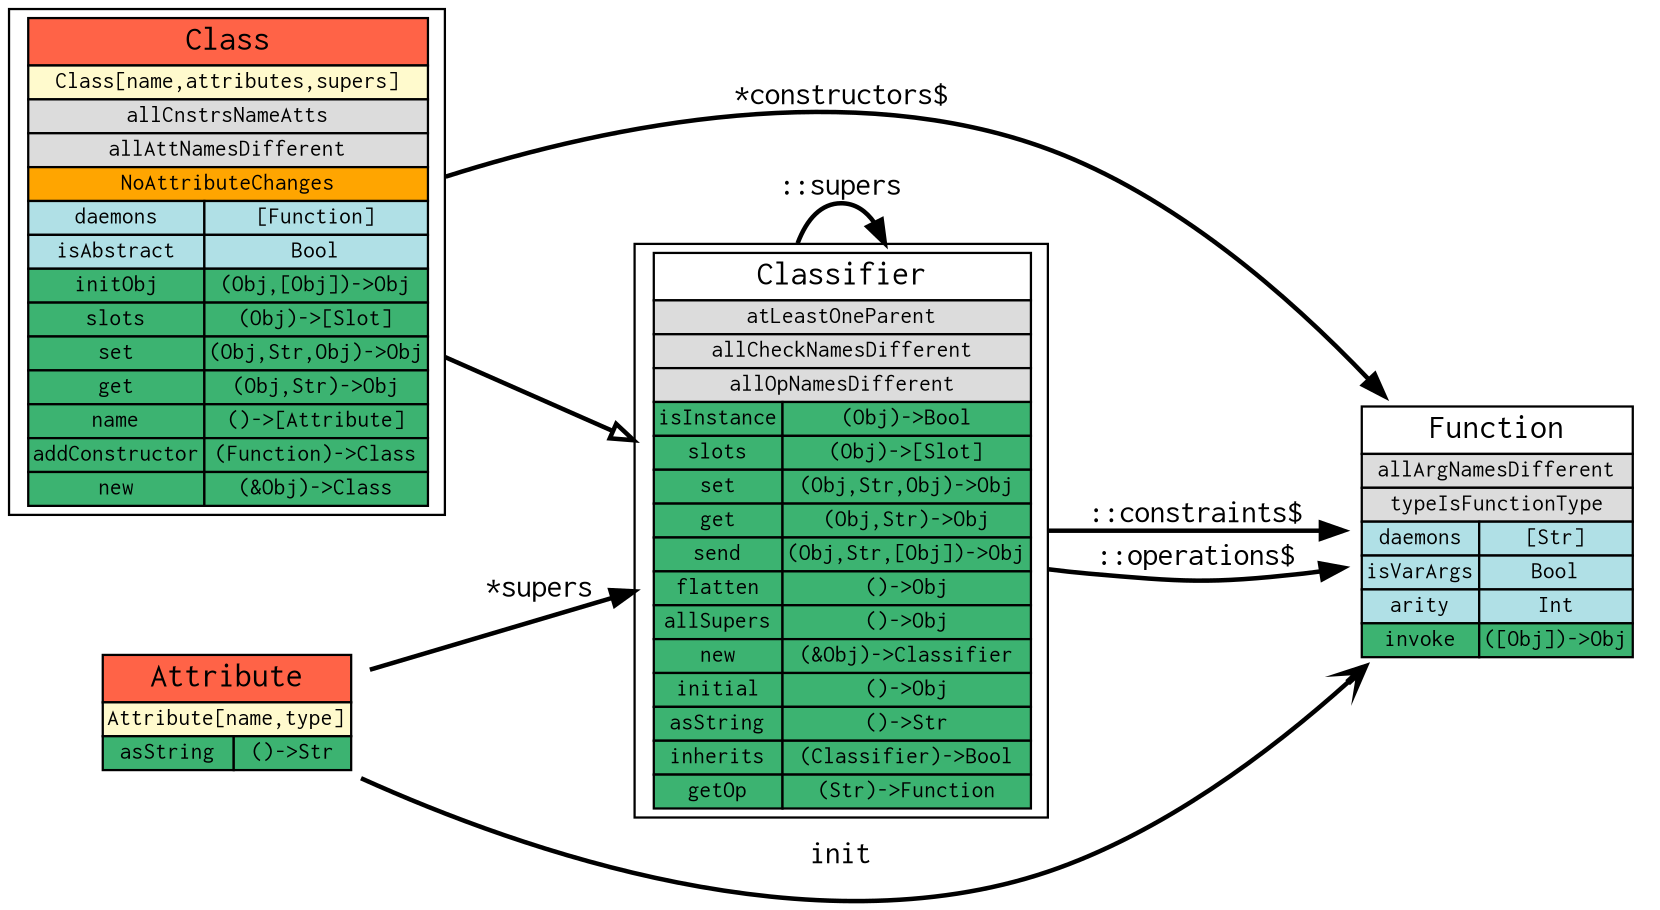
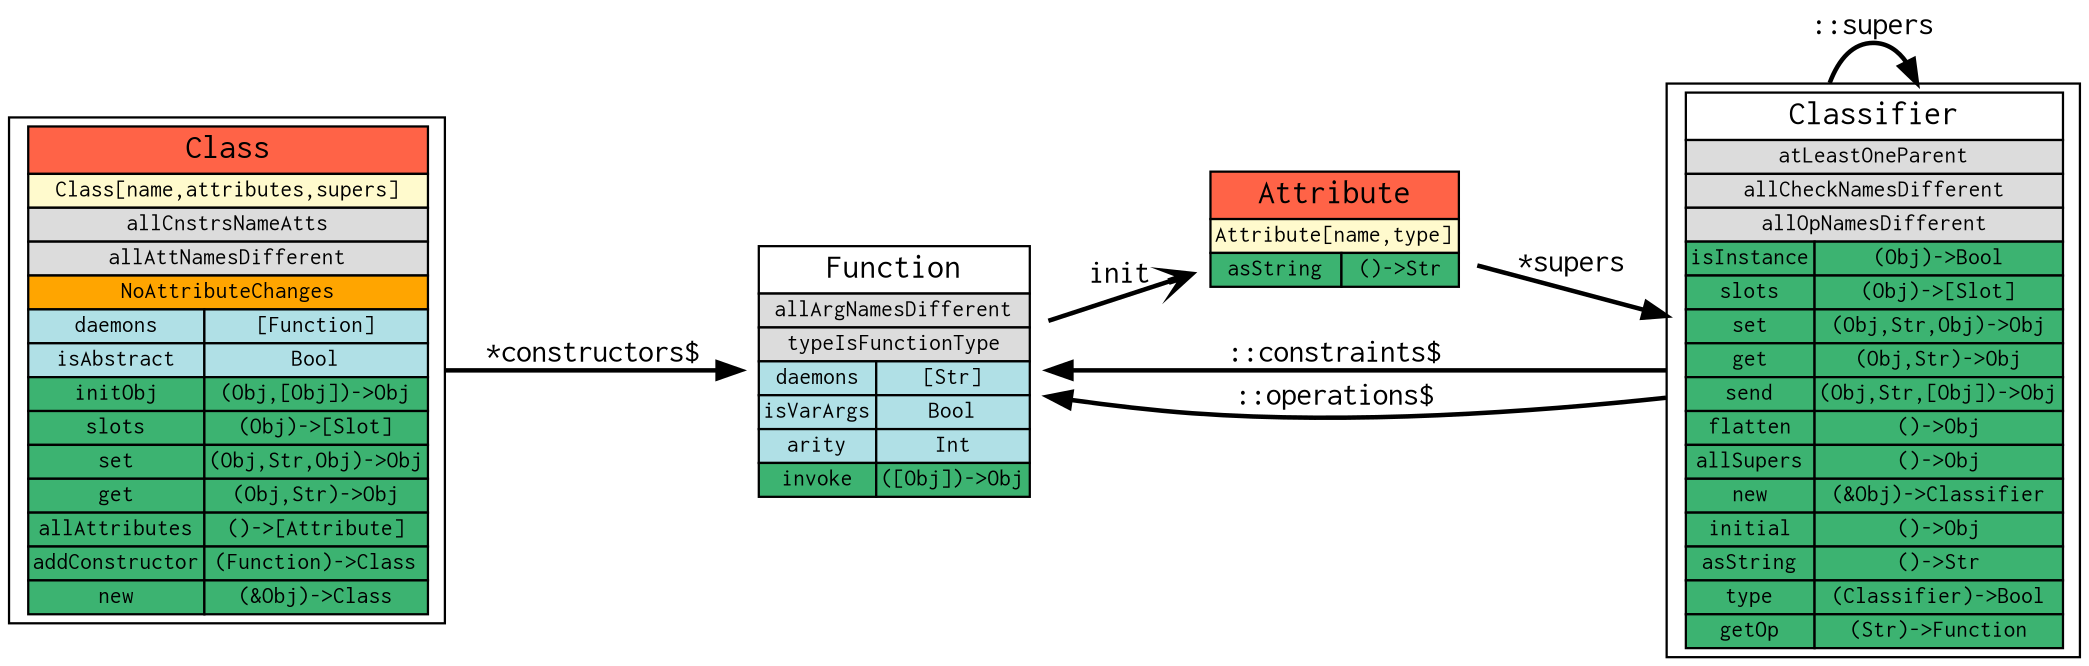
(529, 394) -> none
(116, 420) -> (116, 528)
(718, 757) -> (1750, 596)
(876, 900) -> (1109, 301)
